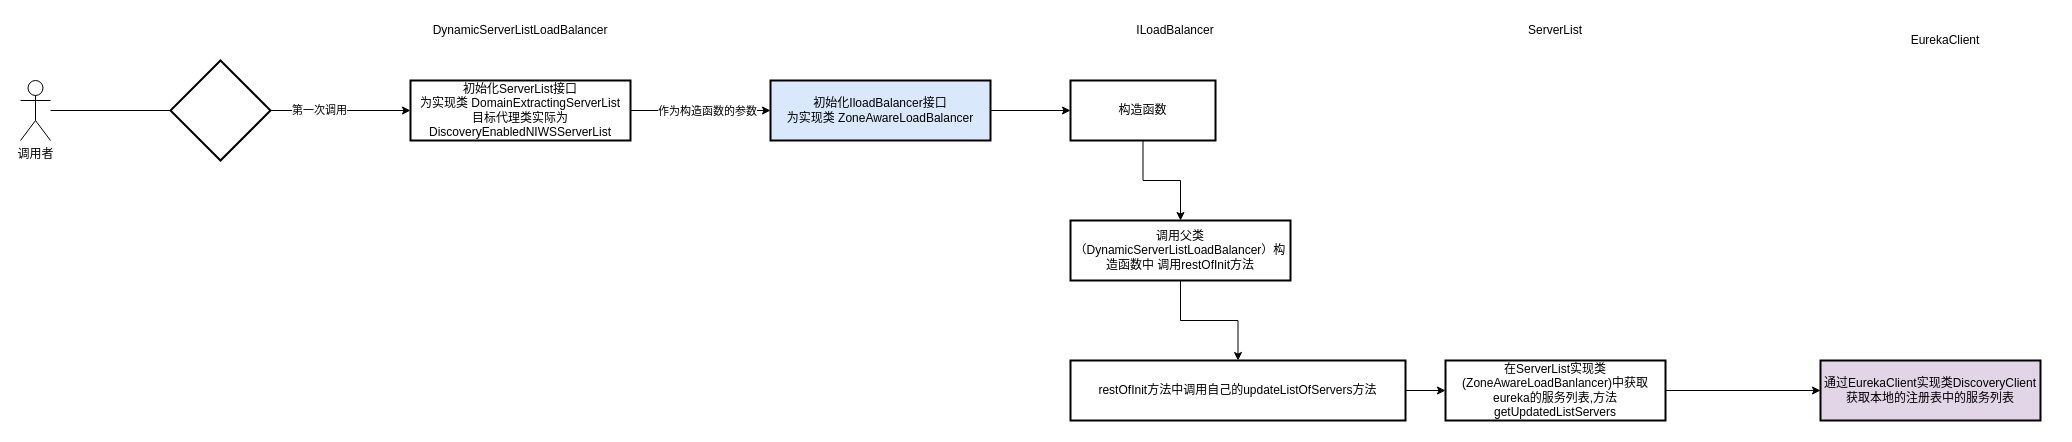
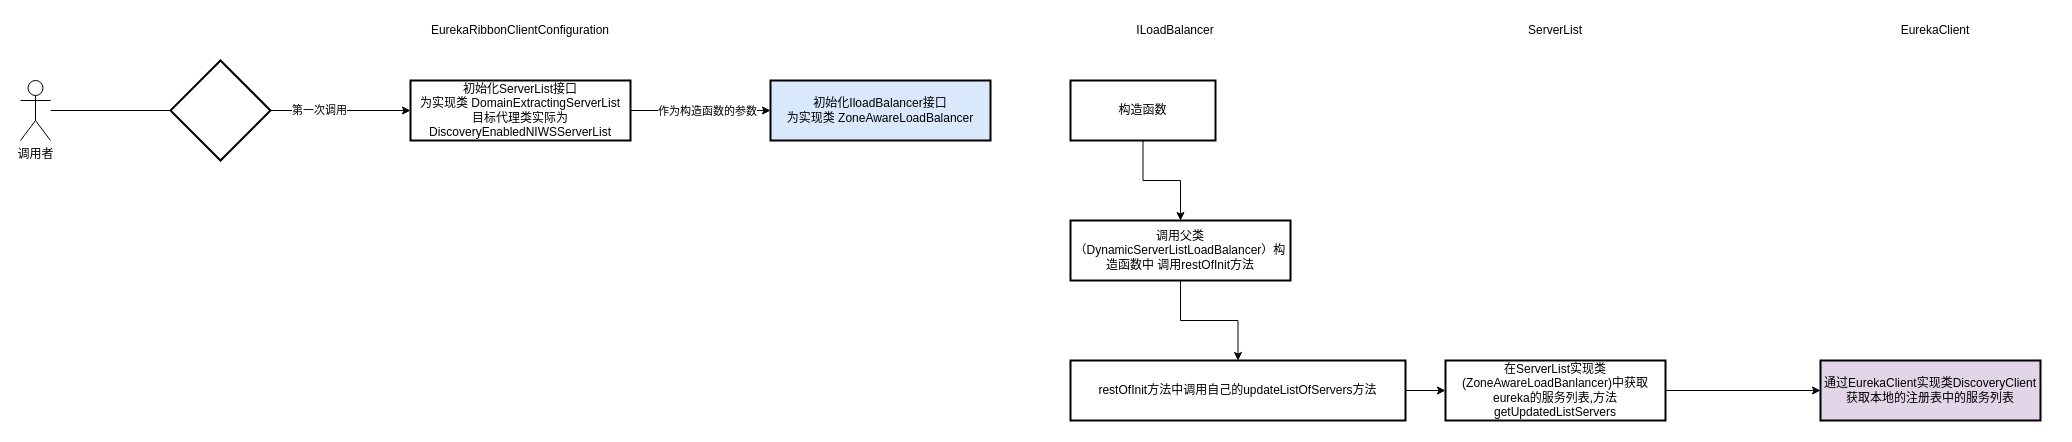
(521, 31) -> (521, 31)
(1946, 41) -> (1936, 31)
(1027, 111) -> none
